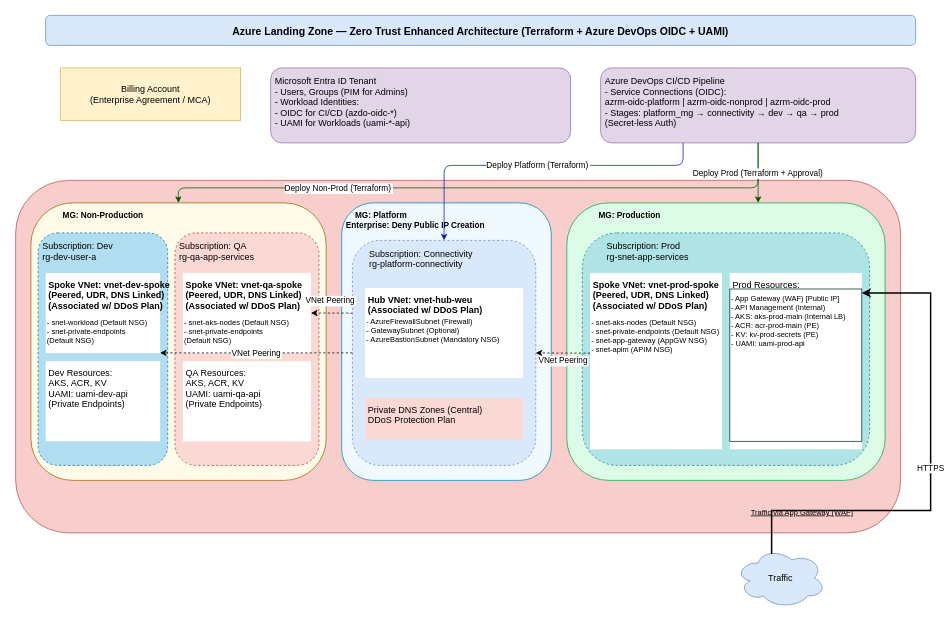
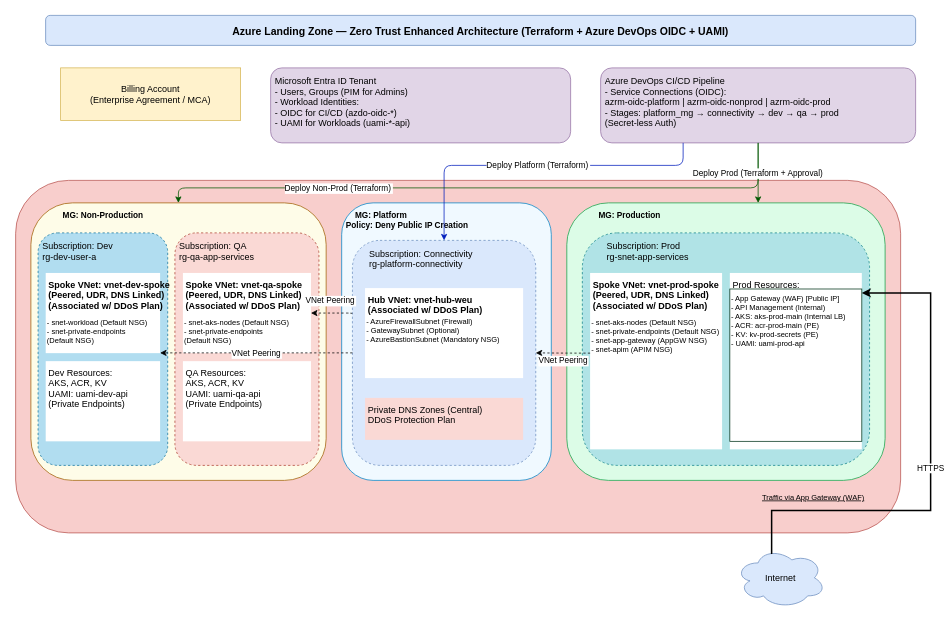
(370, 216) -> (370, 216)
(804, 510) -> (815, 495)
(780, 578) -> (780, 578)
